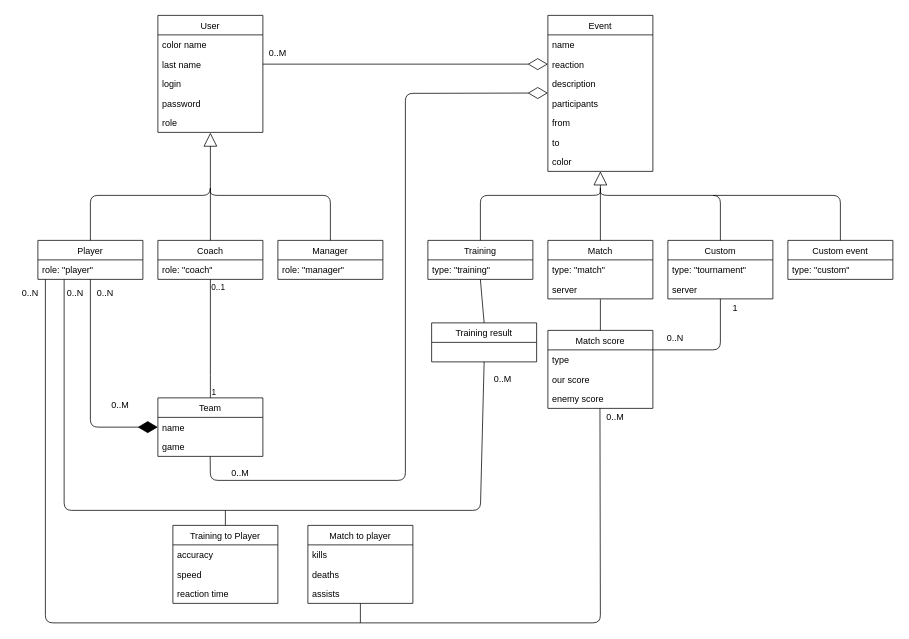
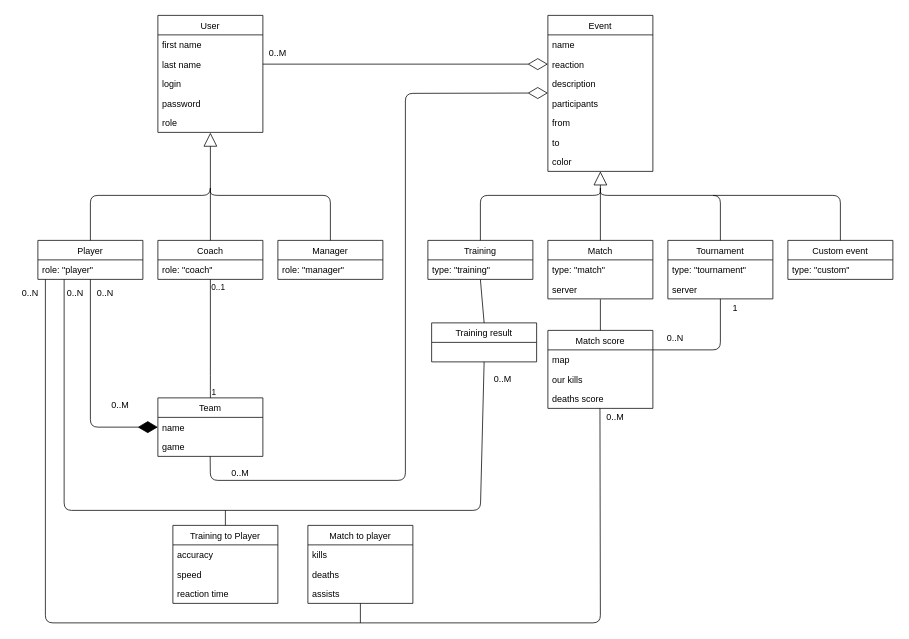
(185, 45) -> (185, 45)
(720, 251) -> (720, 251)
(562, 360) -> (560, 360)
(574, 380) -> (570, 380)
(579, 399) -> (581, 399)
